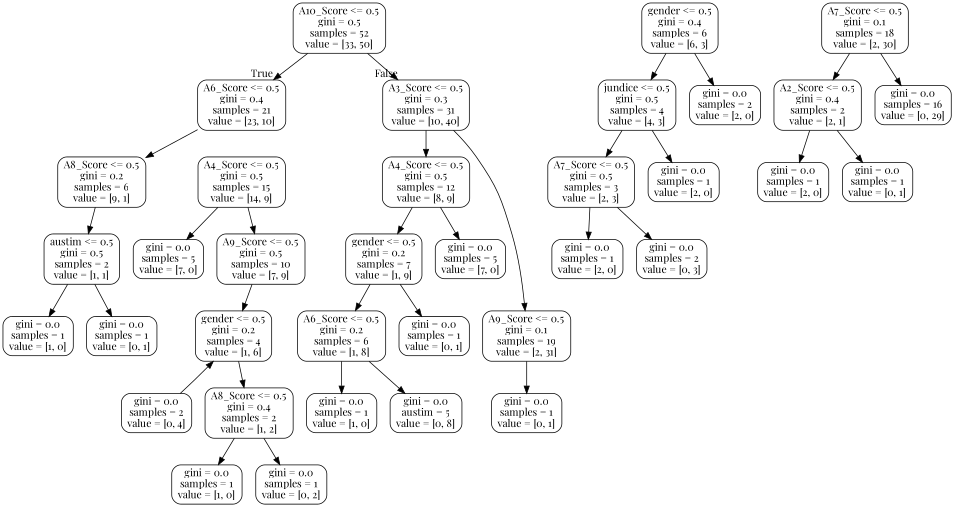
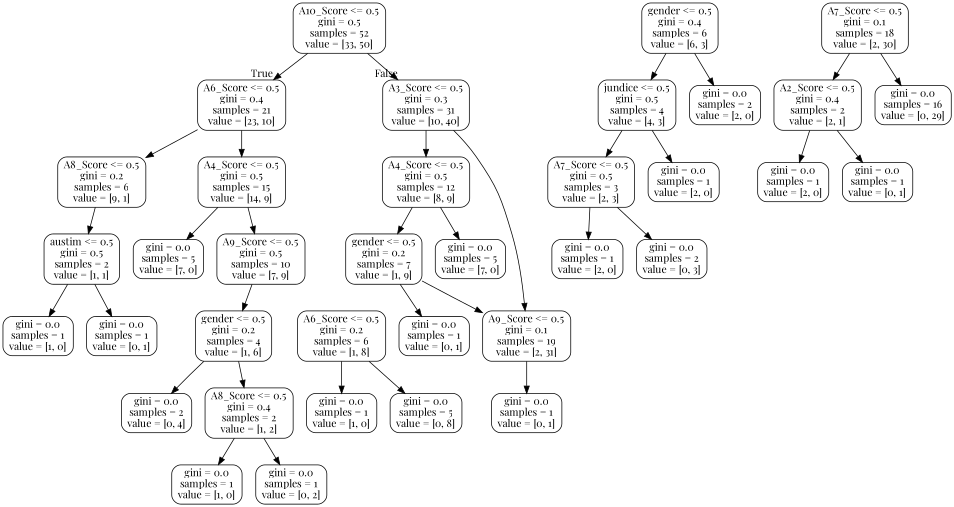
none -> (242, 140)
(365, 294) -> (449, 295)
(194, 380) -> (190, 375)
(426, 413) -> (426, 413)
